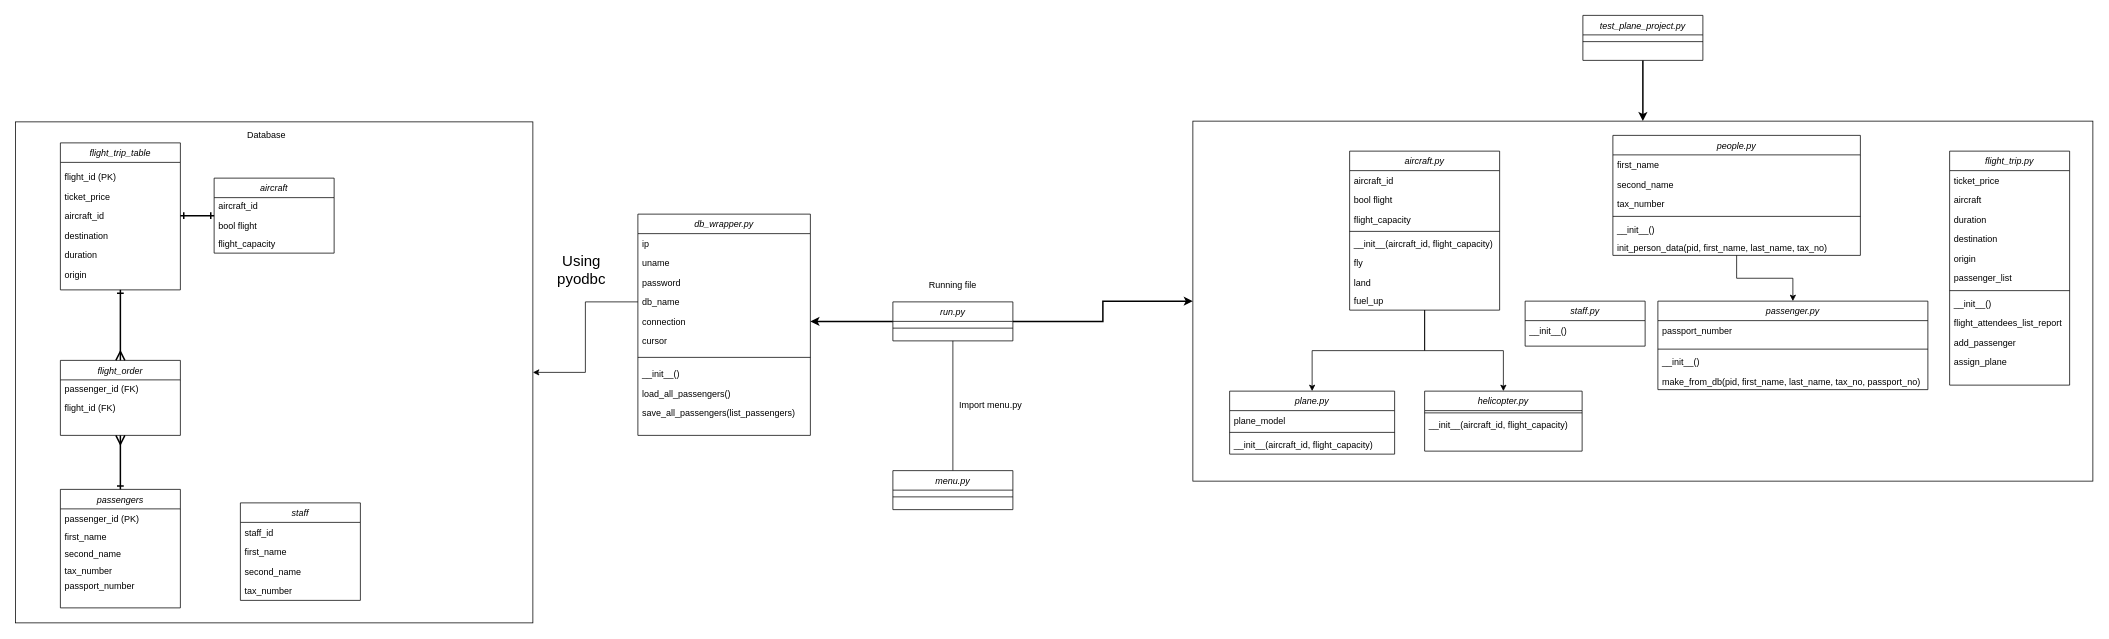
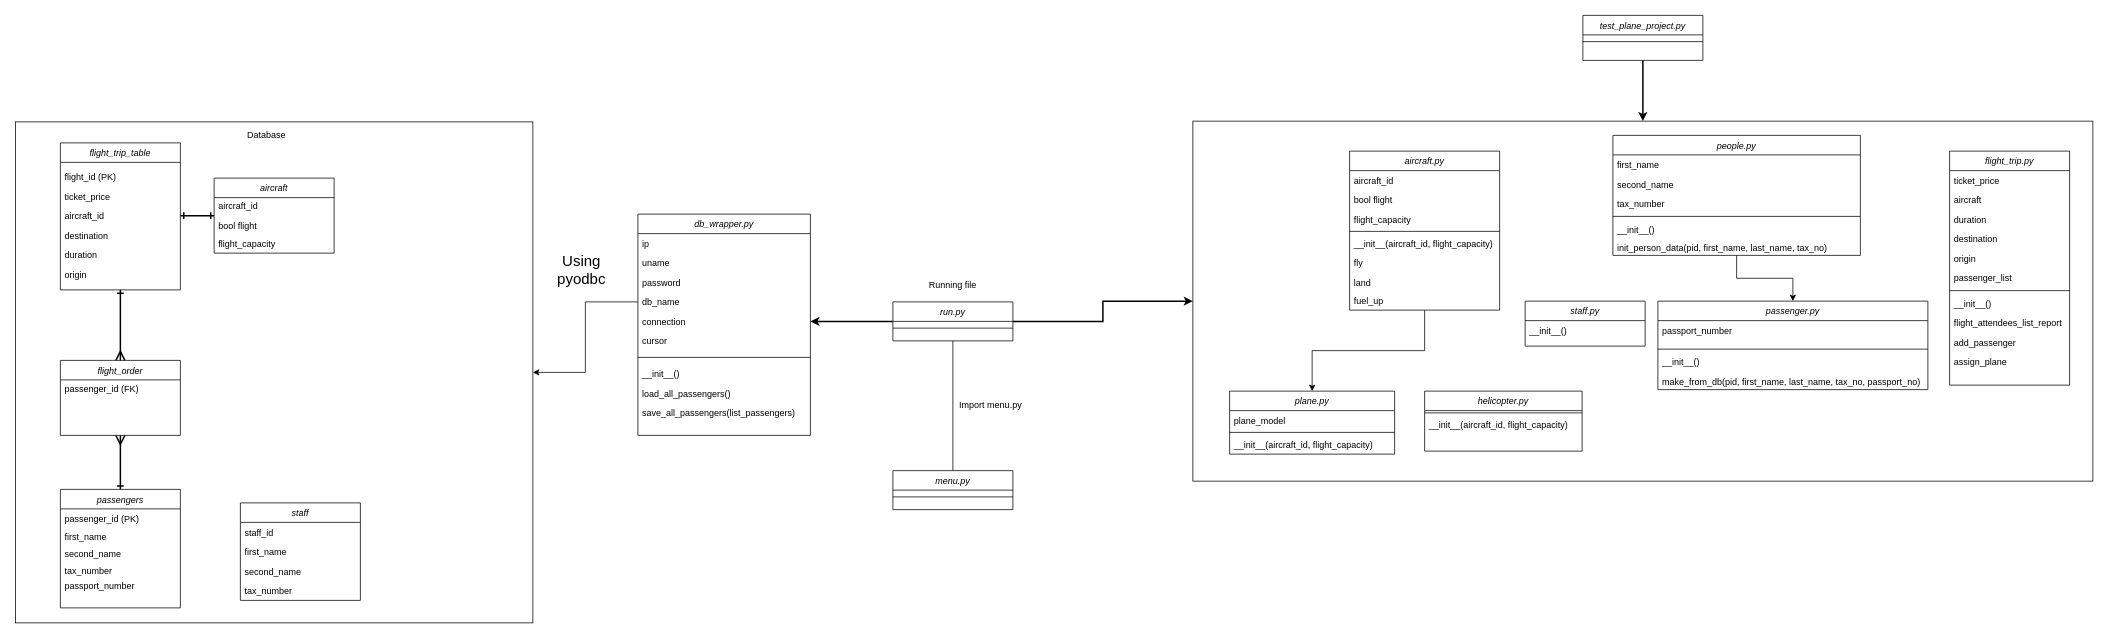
(1481, 351) -> none
(120, 408) -> none
